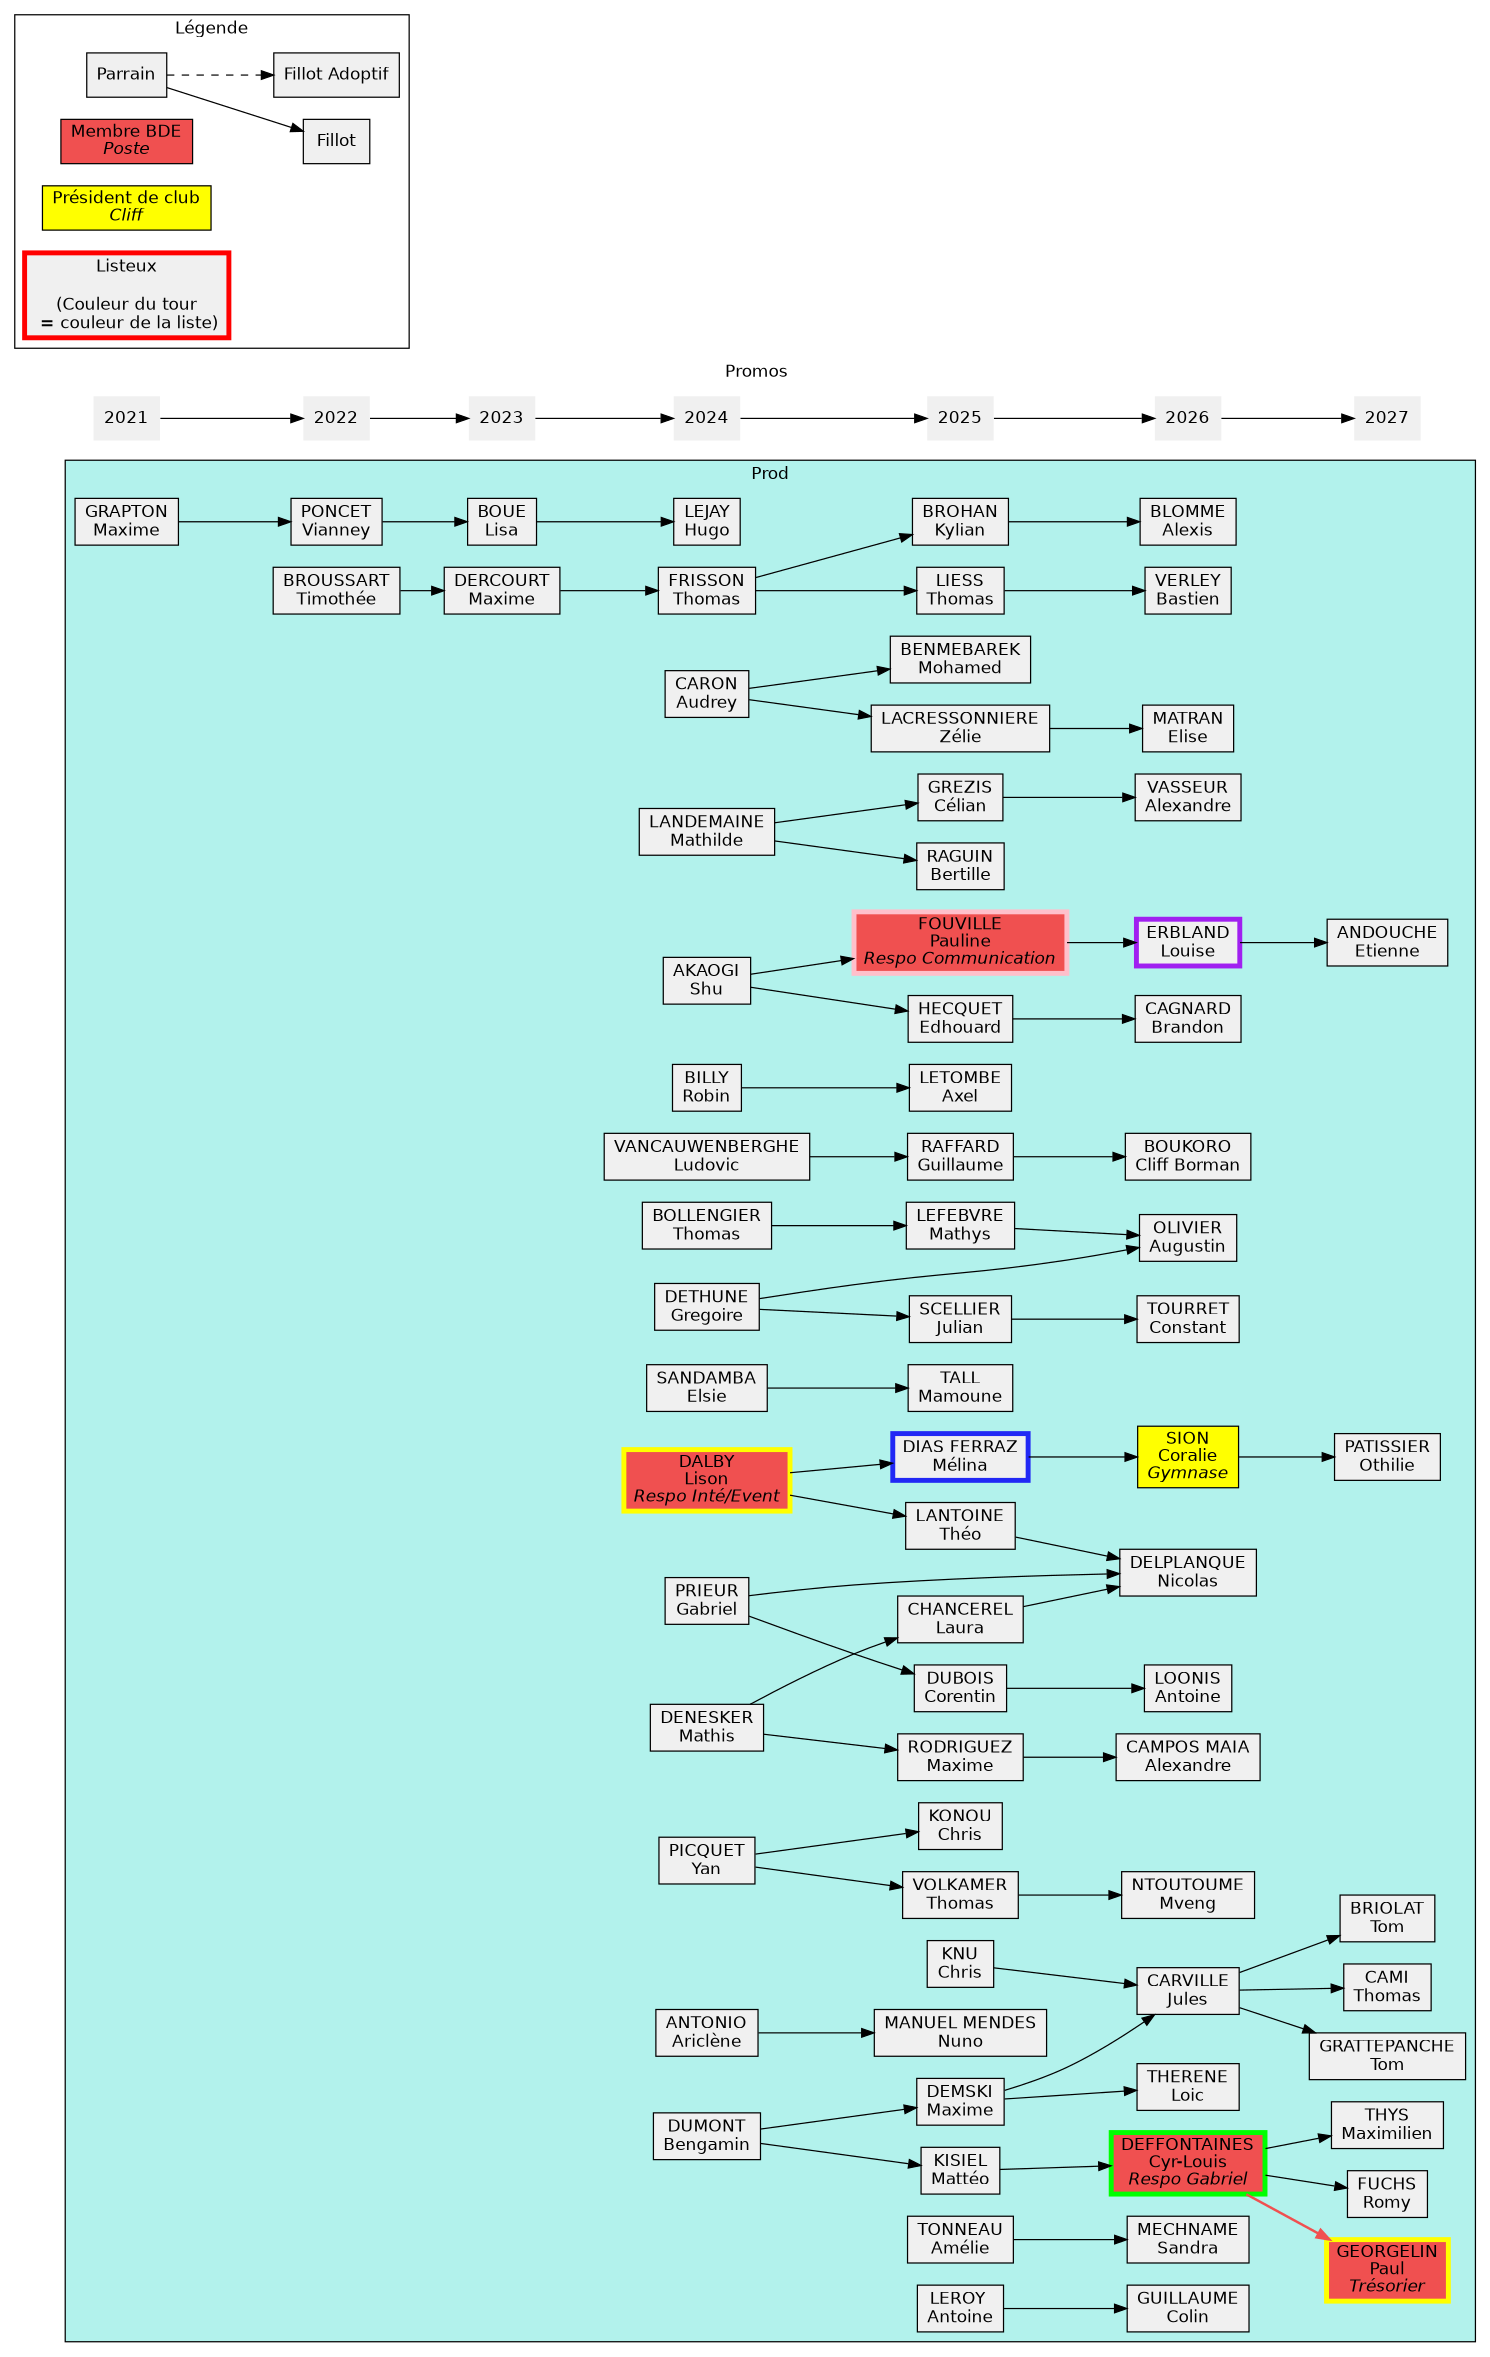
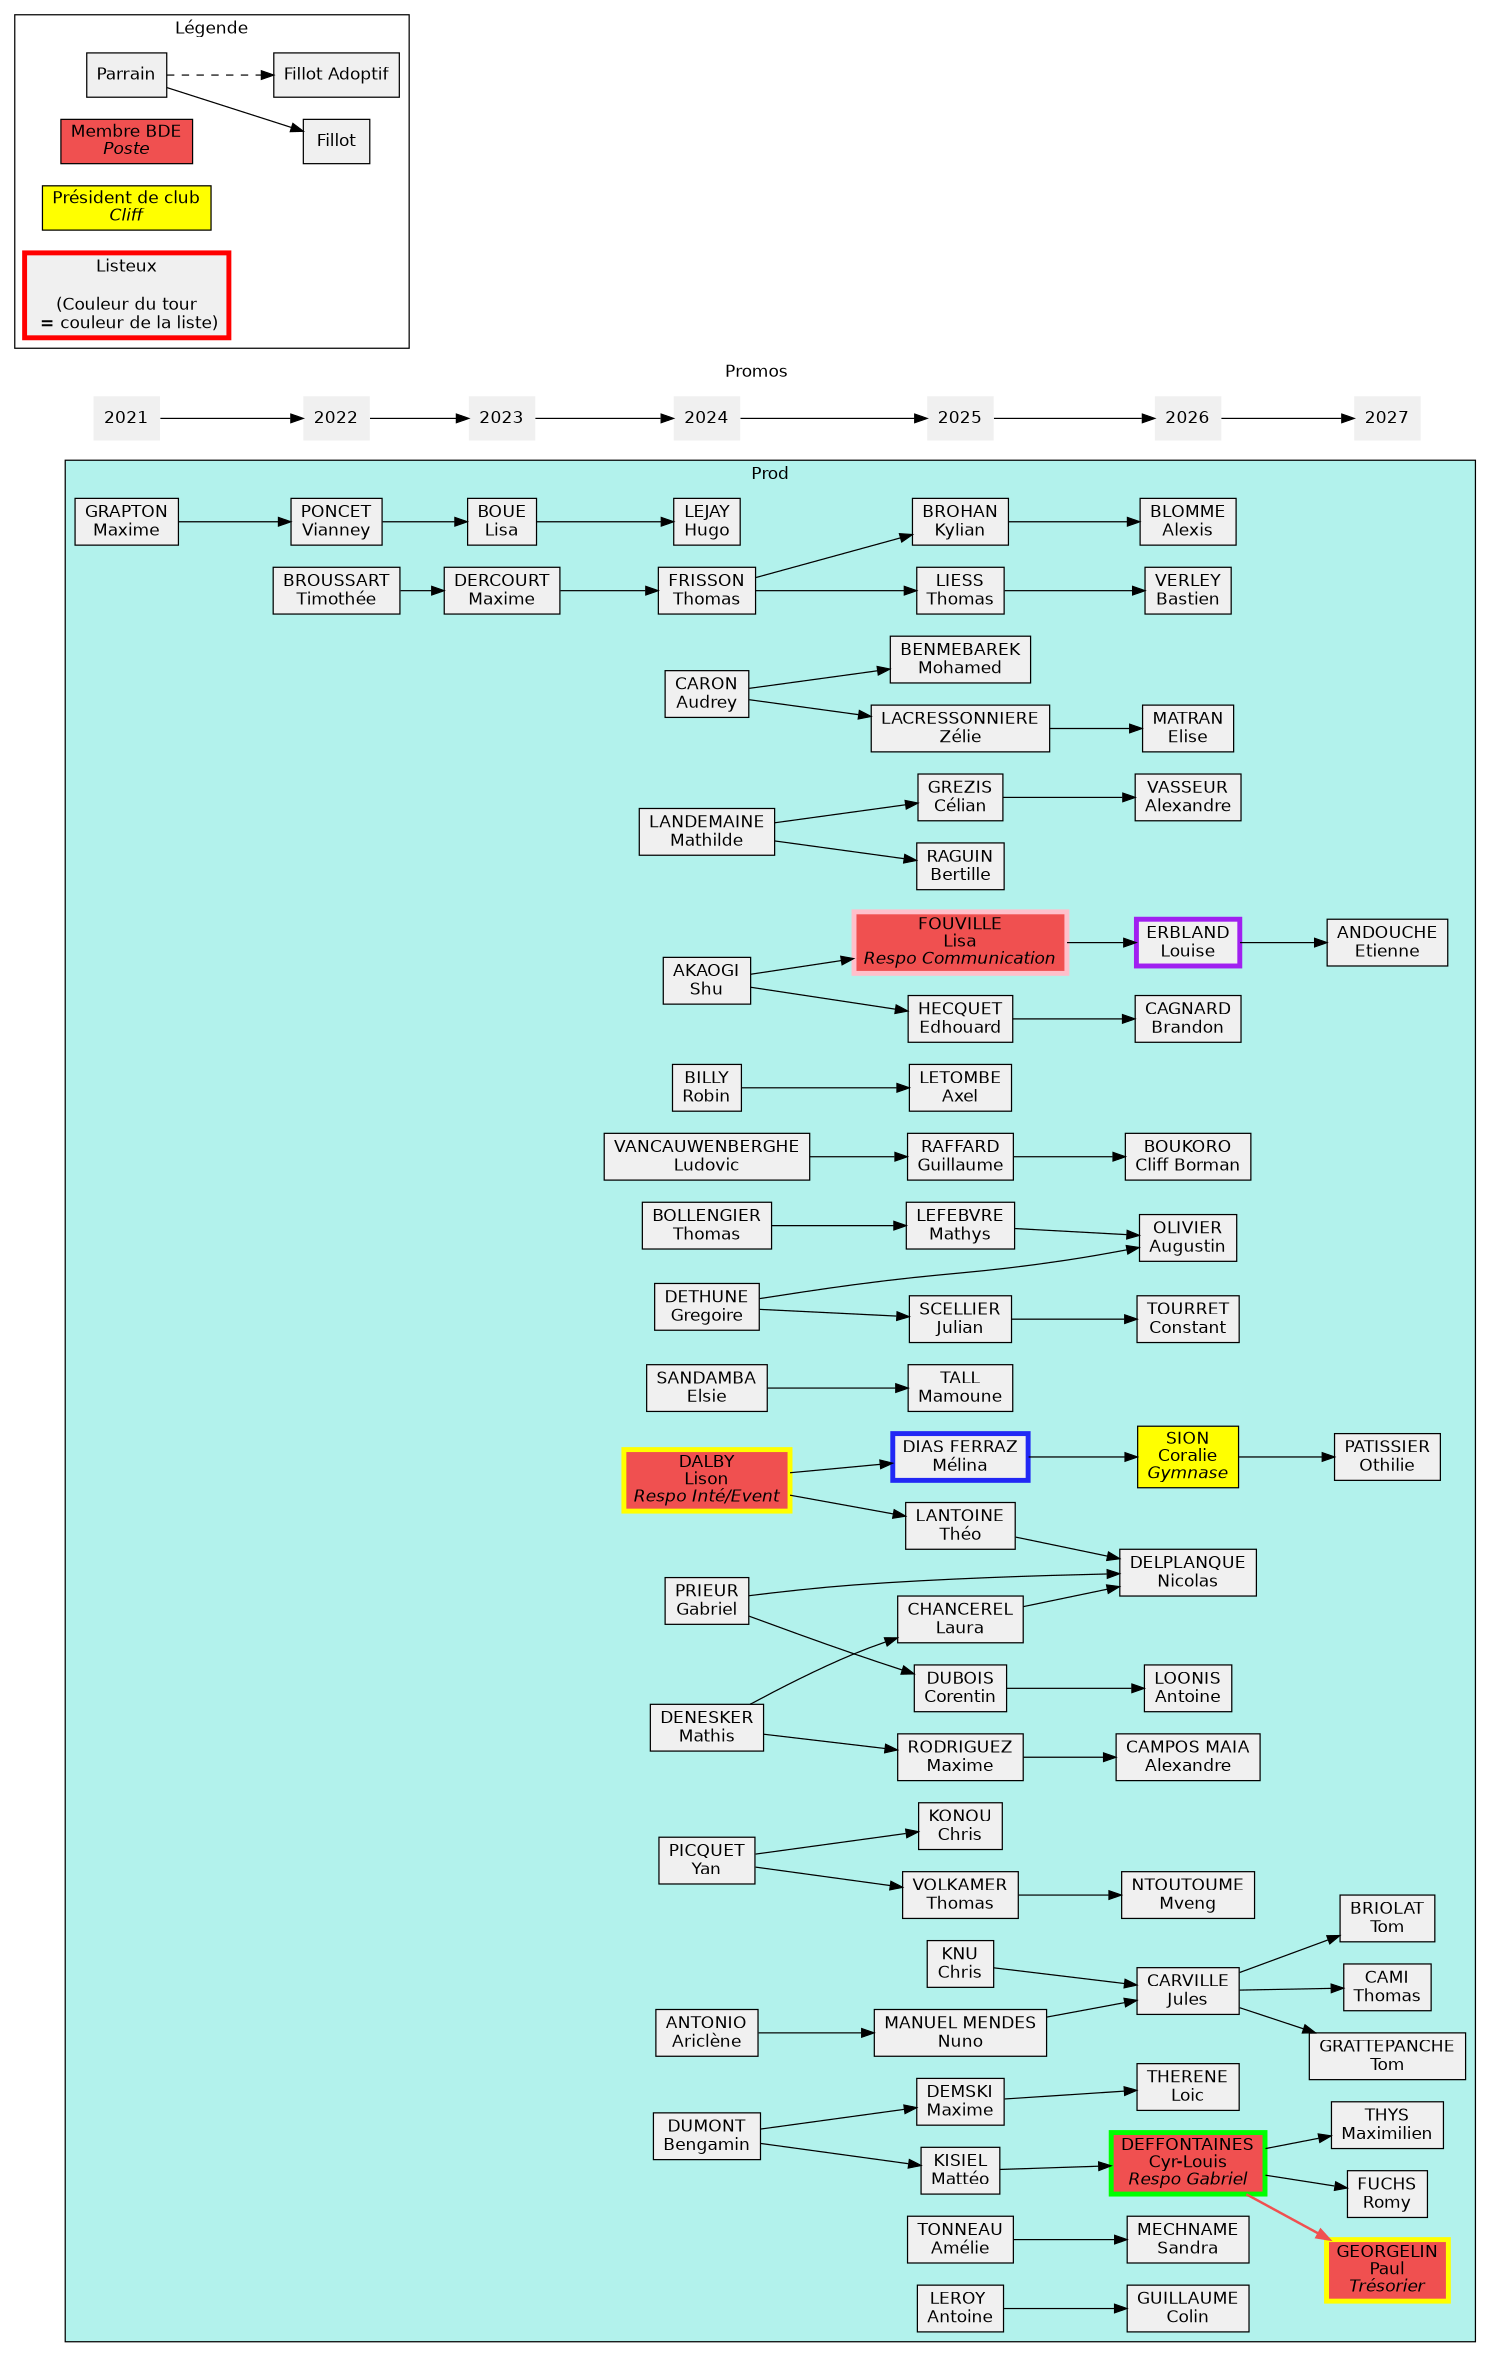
(960, 941) -> (960, 941)
(1077, 2062) -> (1086, 2010)
